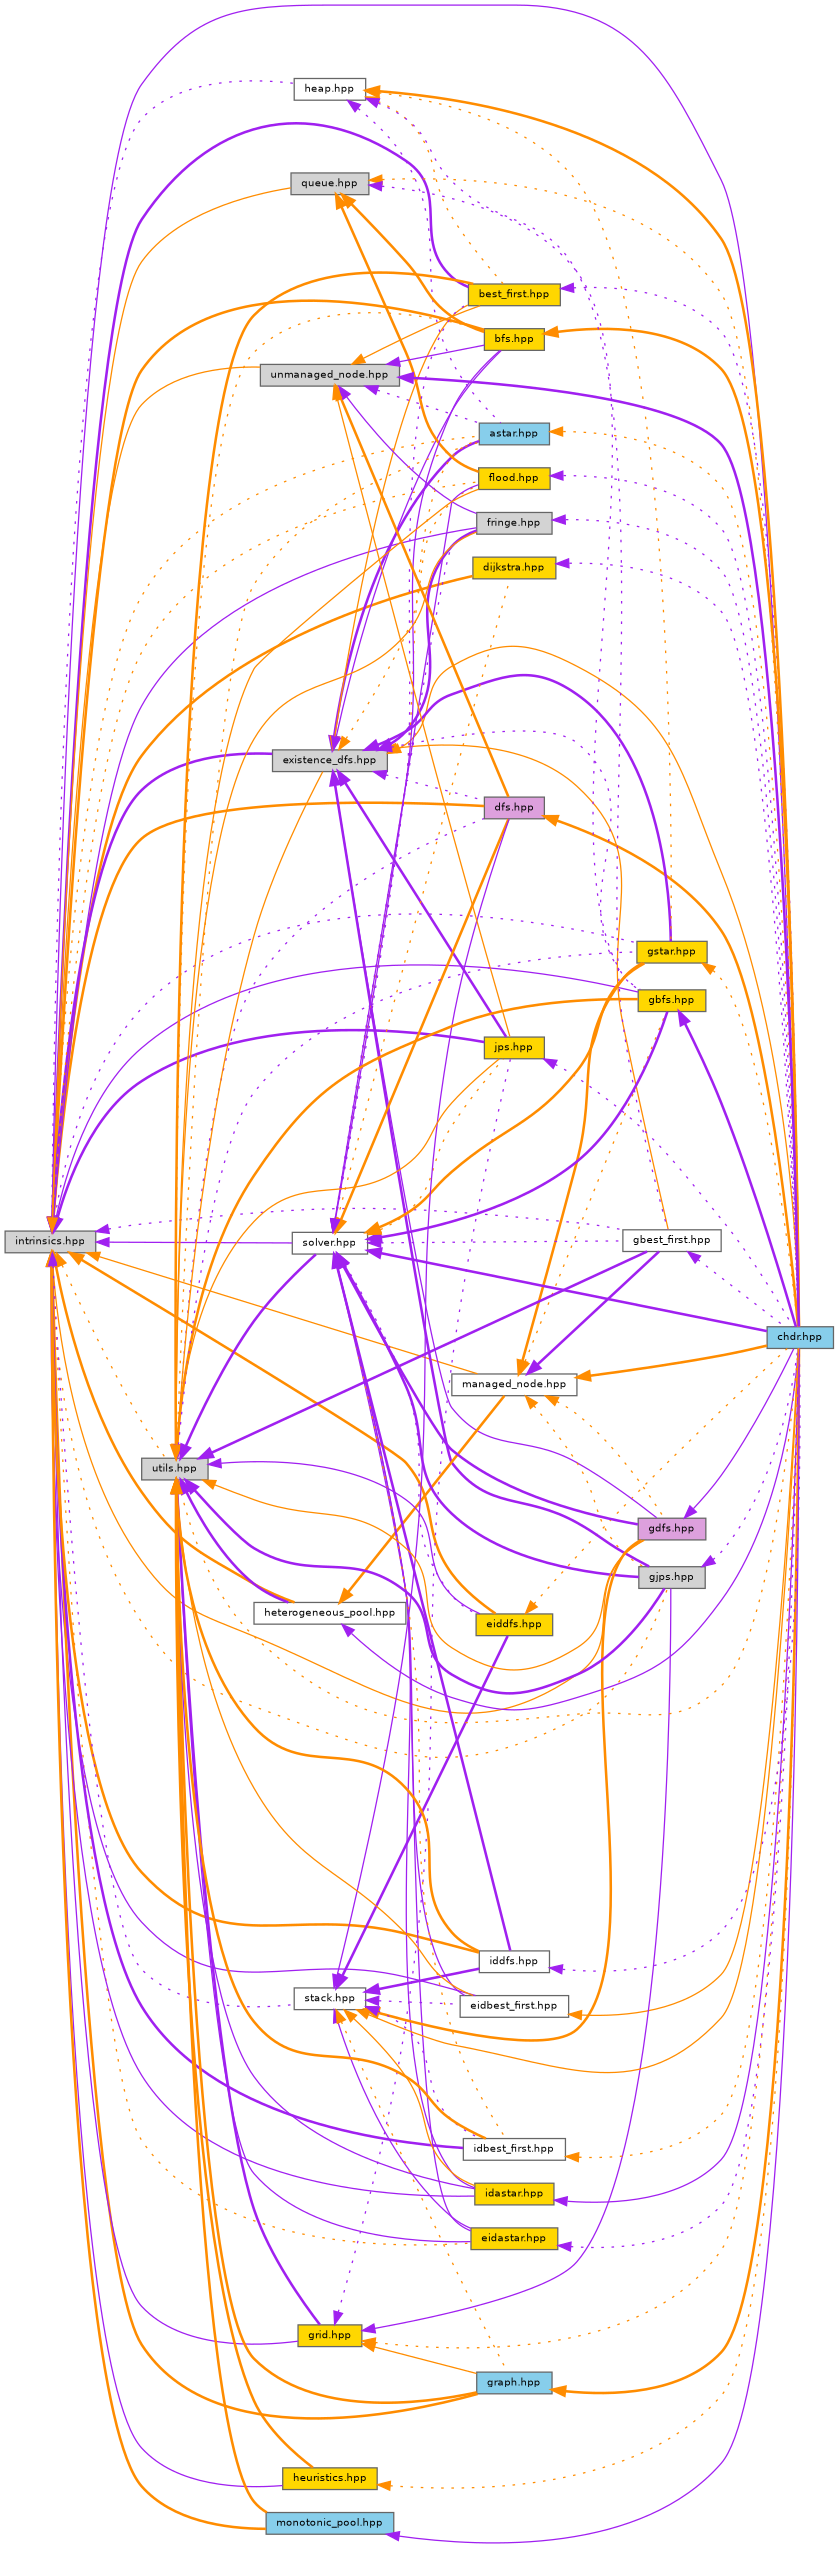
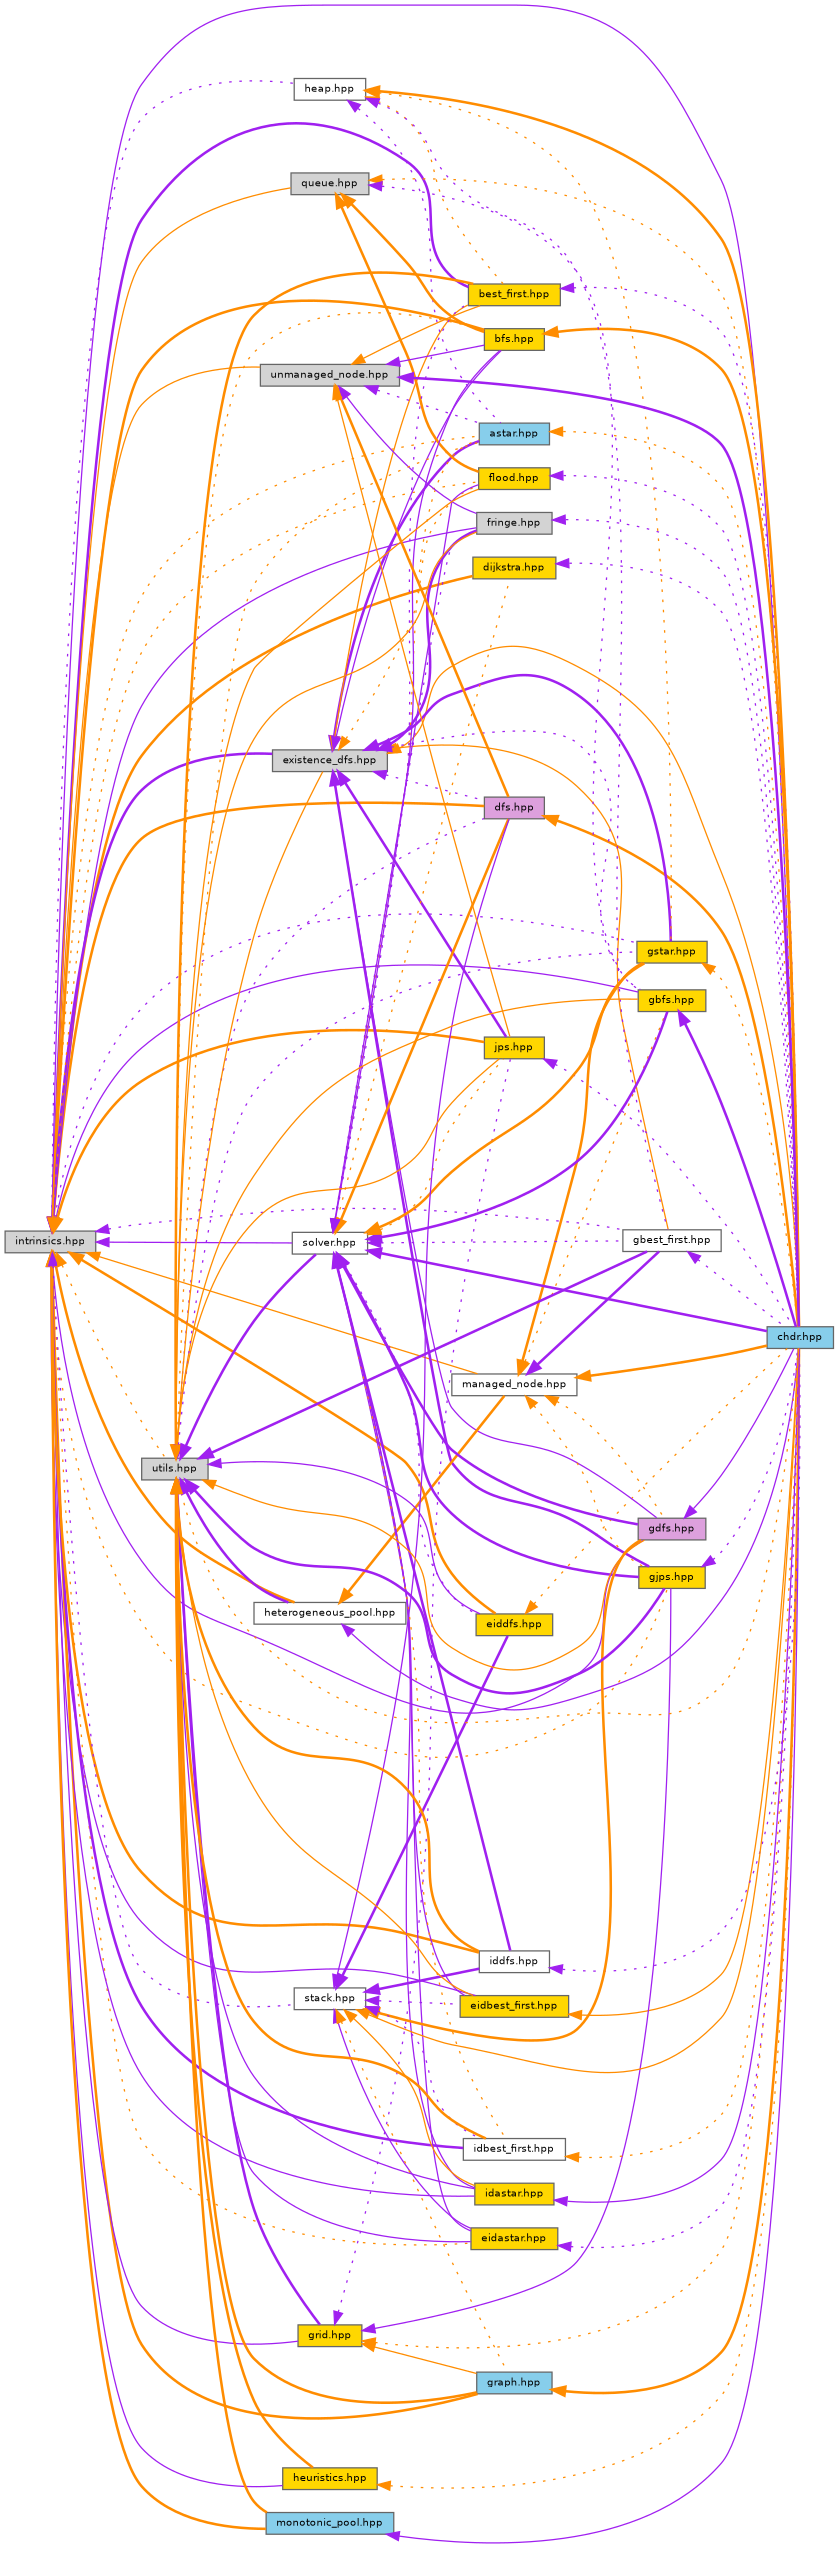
(216, 1049) -> (216, 1049)
(303, 1113) -> (303, 1113)
(672, 1578) -> (672, 1578)
(279, 1647) -> (279, 1647)
(514, 2006) -> (514, 2006)
